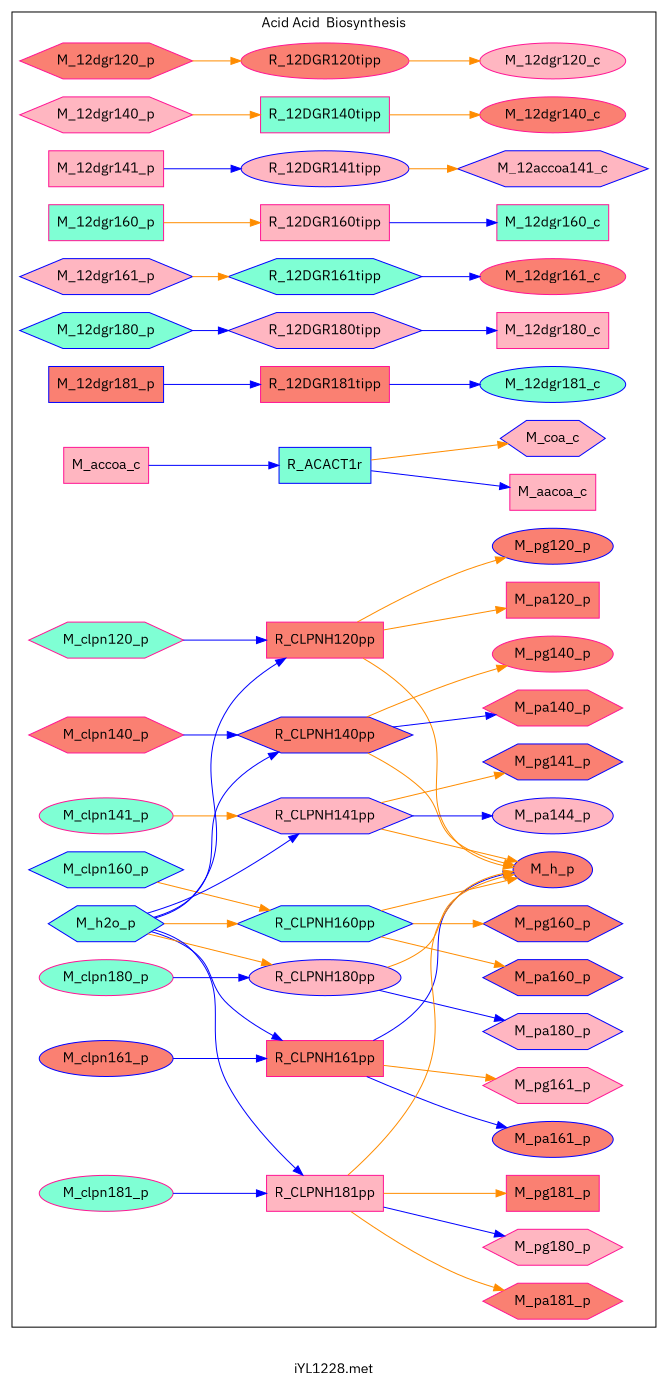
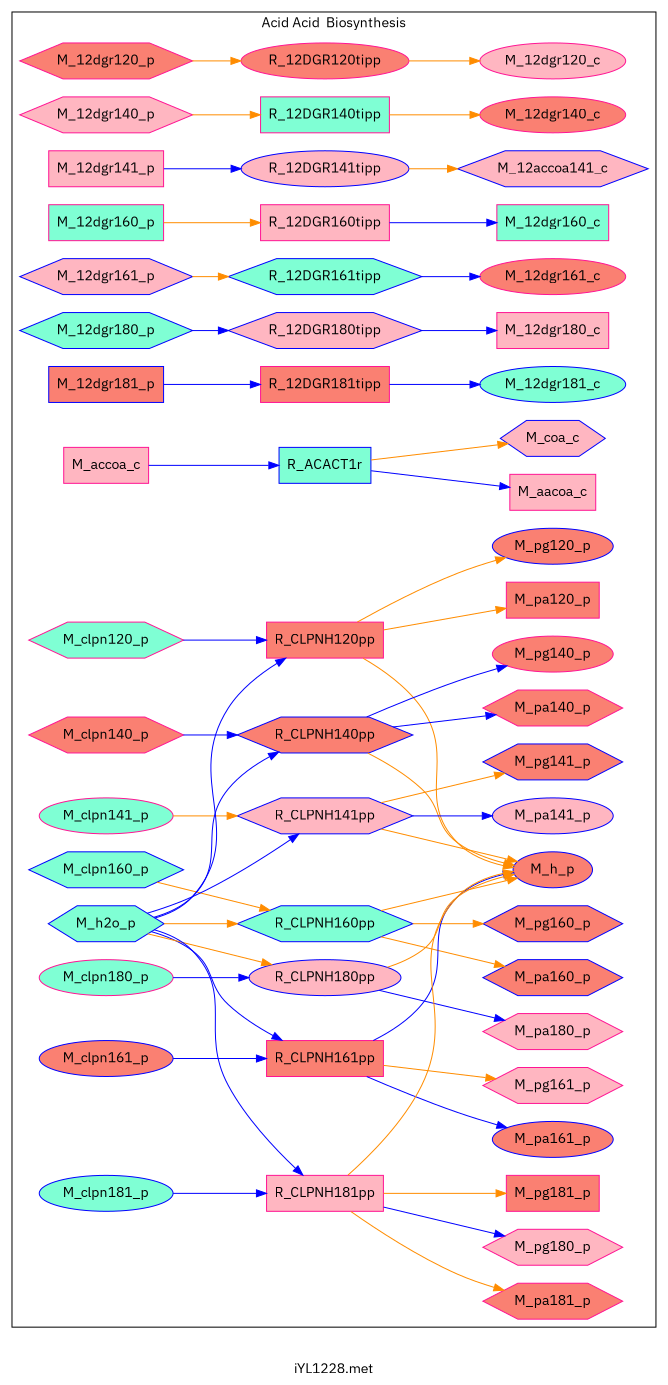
(431, 691) -> (431, 691)
(553, 816) -> (553, 816)
(553, 1032) -> (553, 1032)
(106, 1193) -> (106, 1193)
